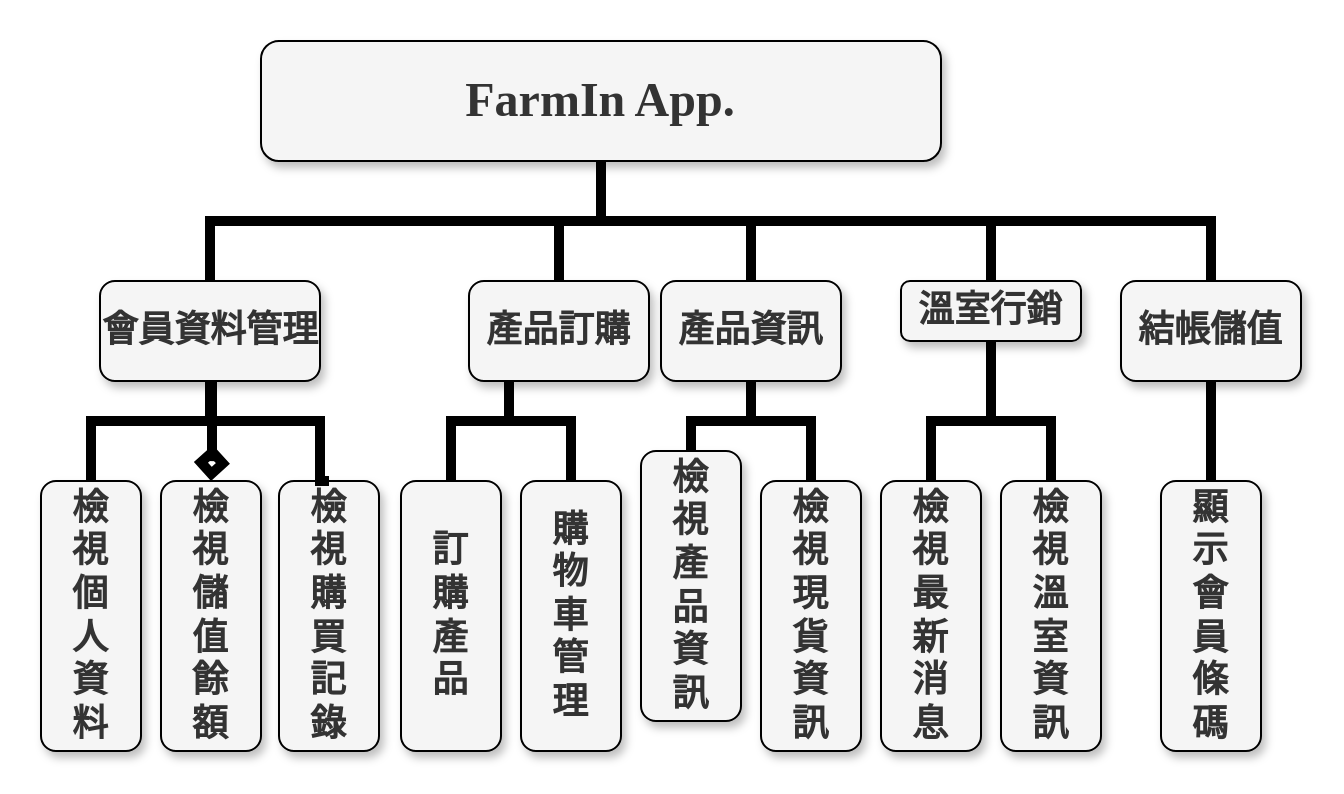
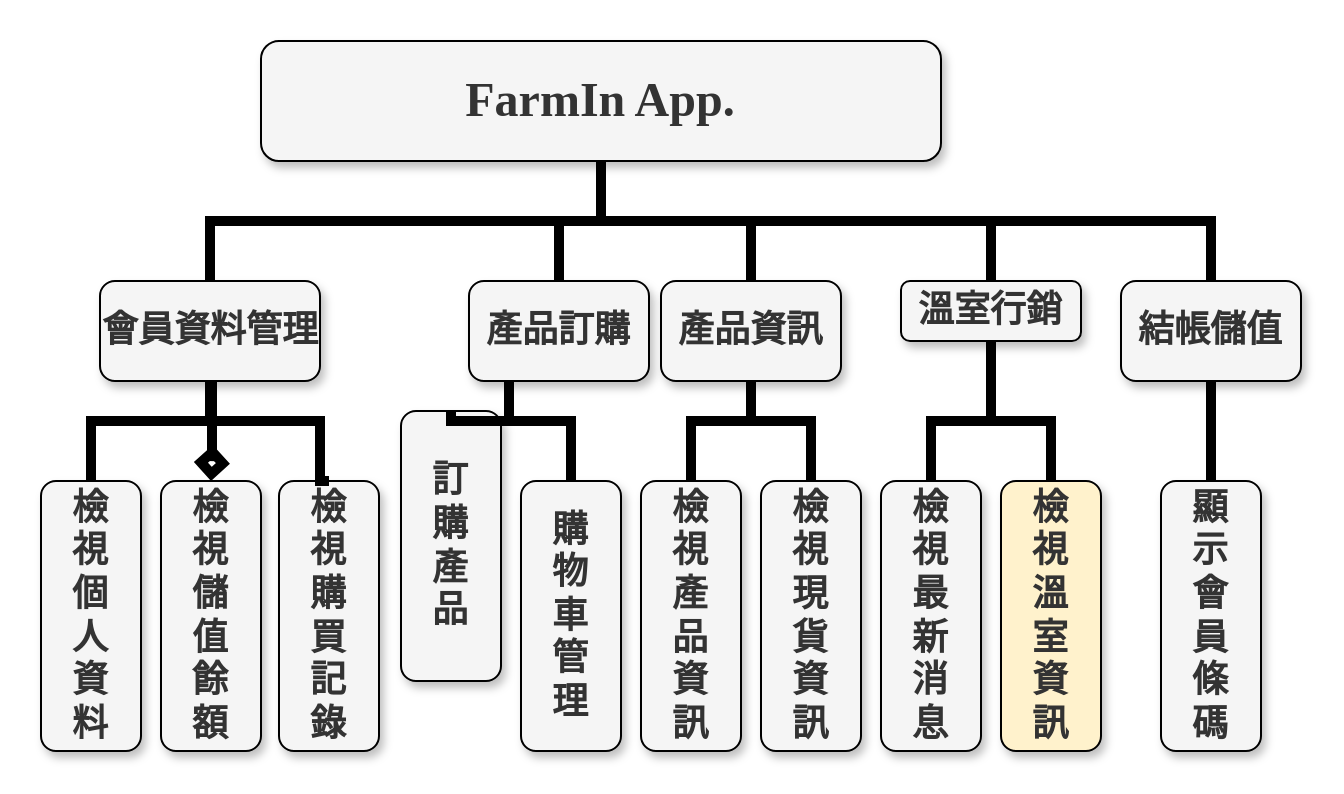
(691, 586) -> (691, 616)
(451, 616) -> (451, 546)
(1051, 616) -> (1051, 616)
